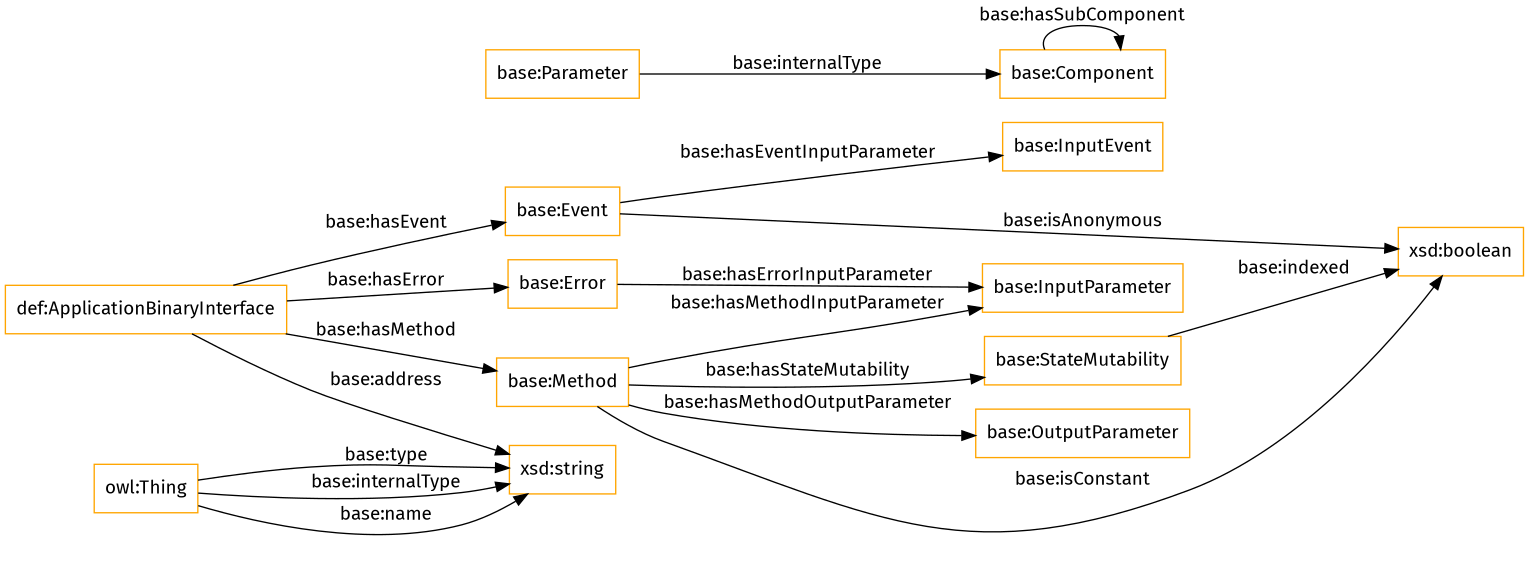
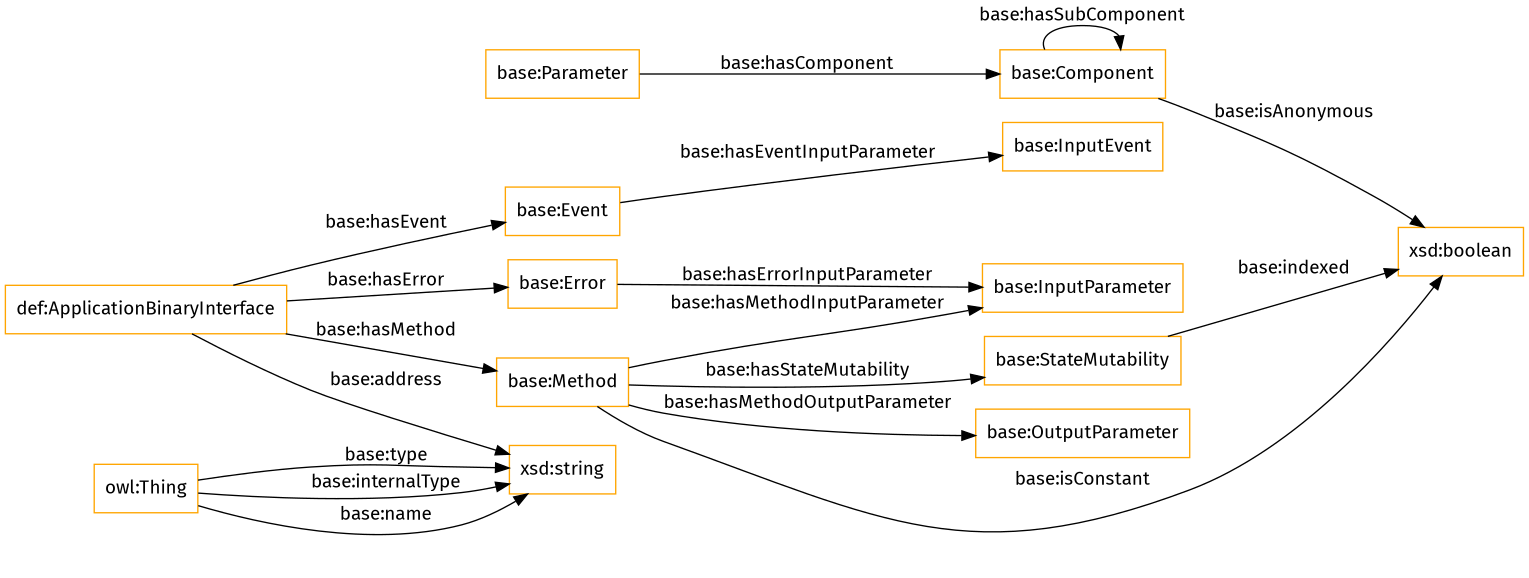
(808, 64) -> (808, 64)
(1002, 231) -> (1289, 152)
